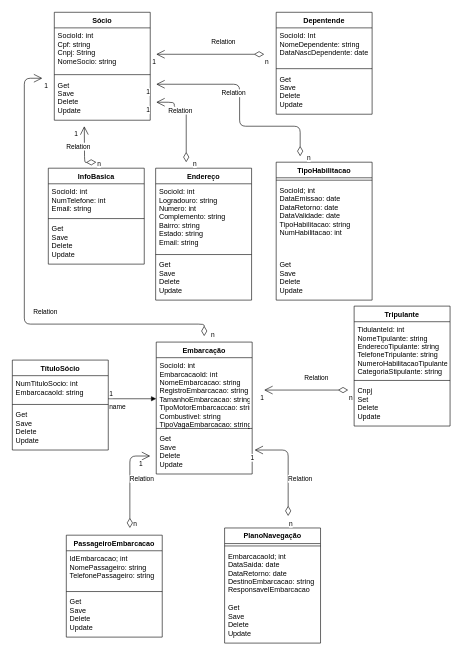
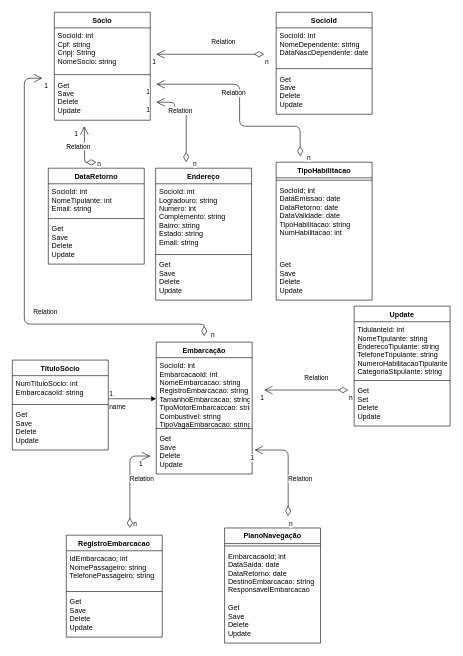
(324, 20) -> (324, 20)
(96, 176) -> (96, 176)
(72, 192) -> (72, 192)
(402, 314) -> (402, 314)
(366, 391) -> (364, 391)
(114, 544) -> (114, 544)
